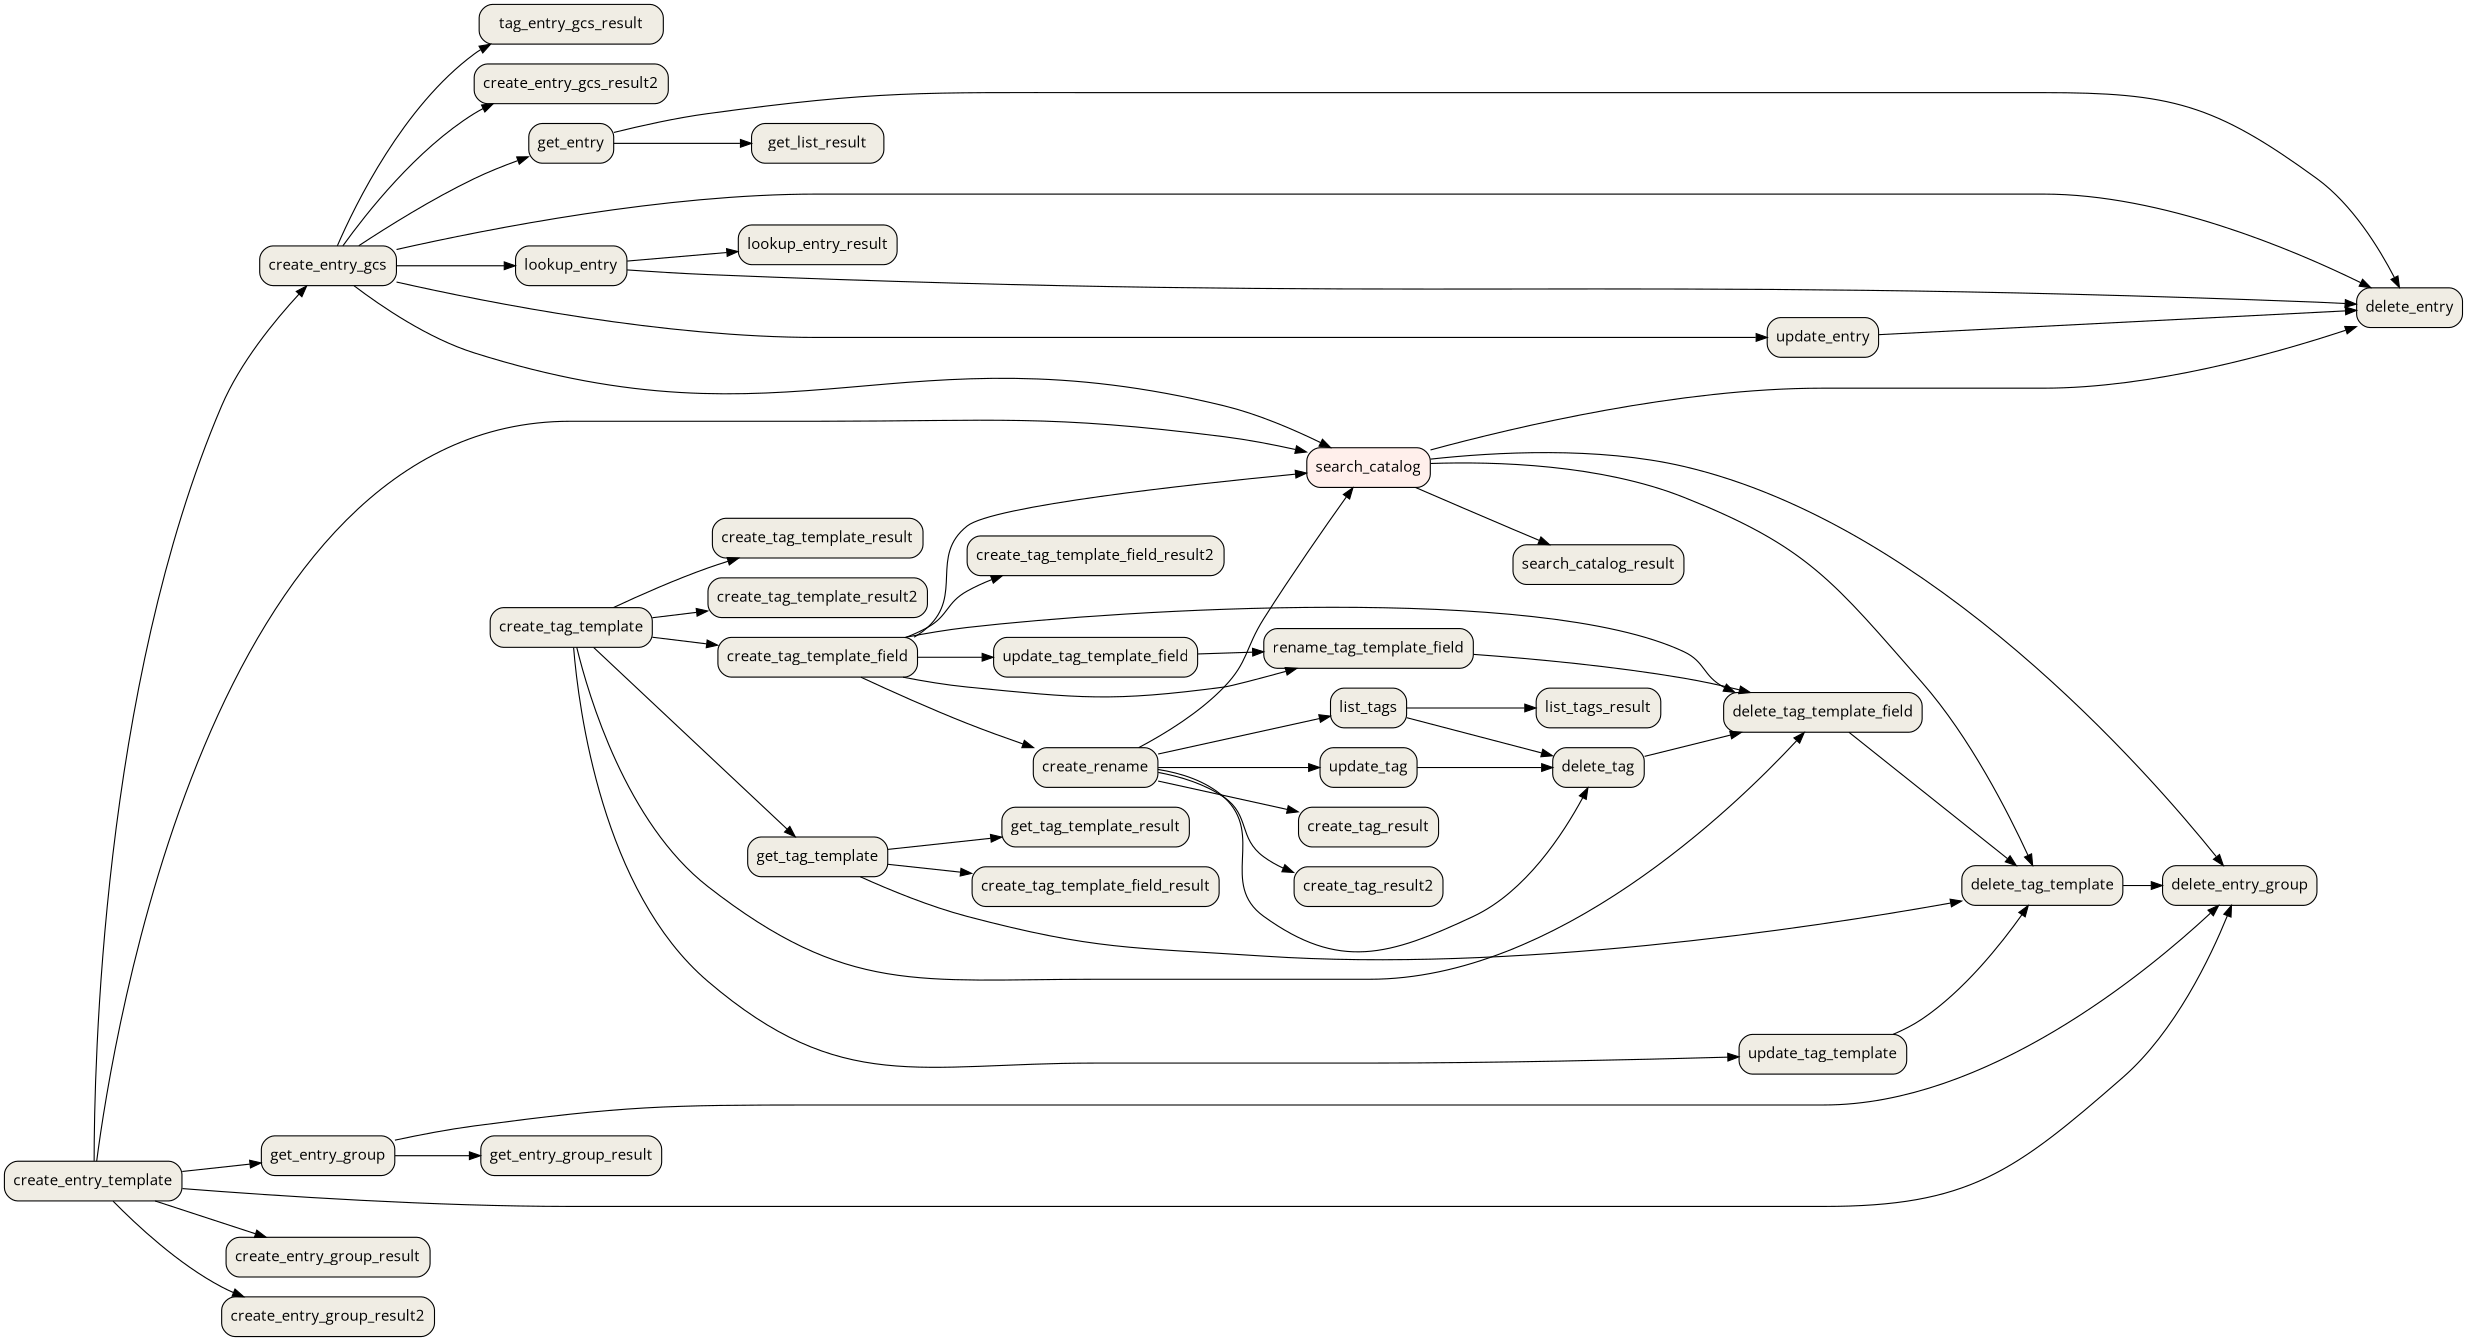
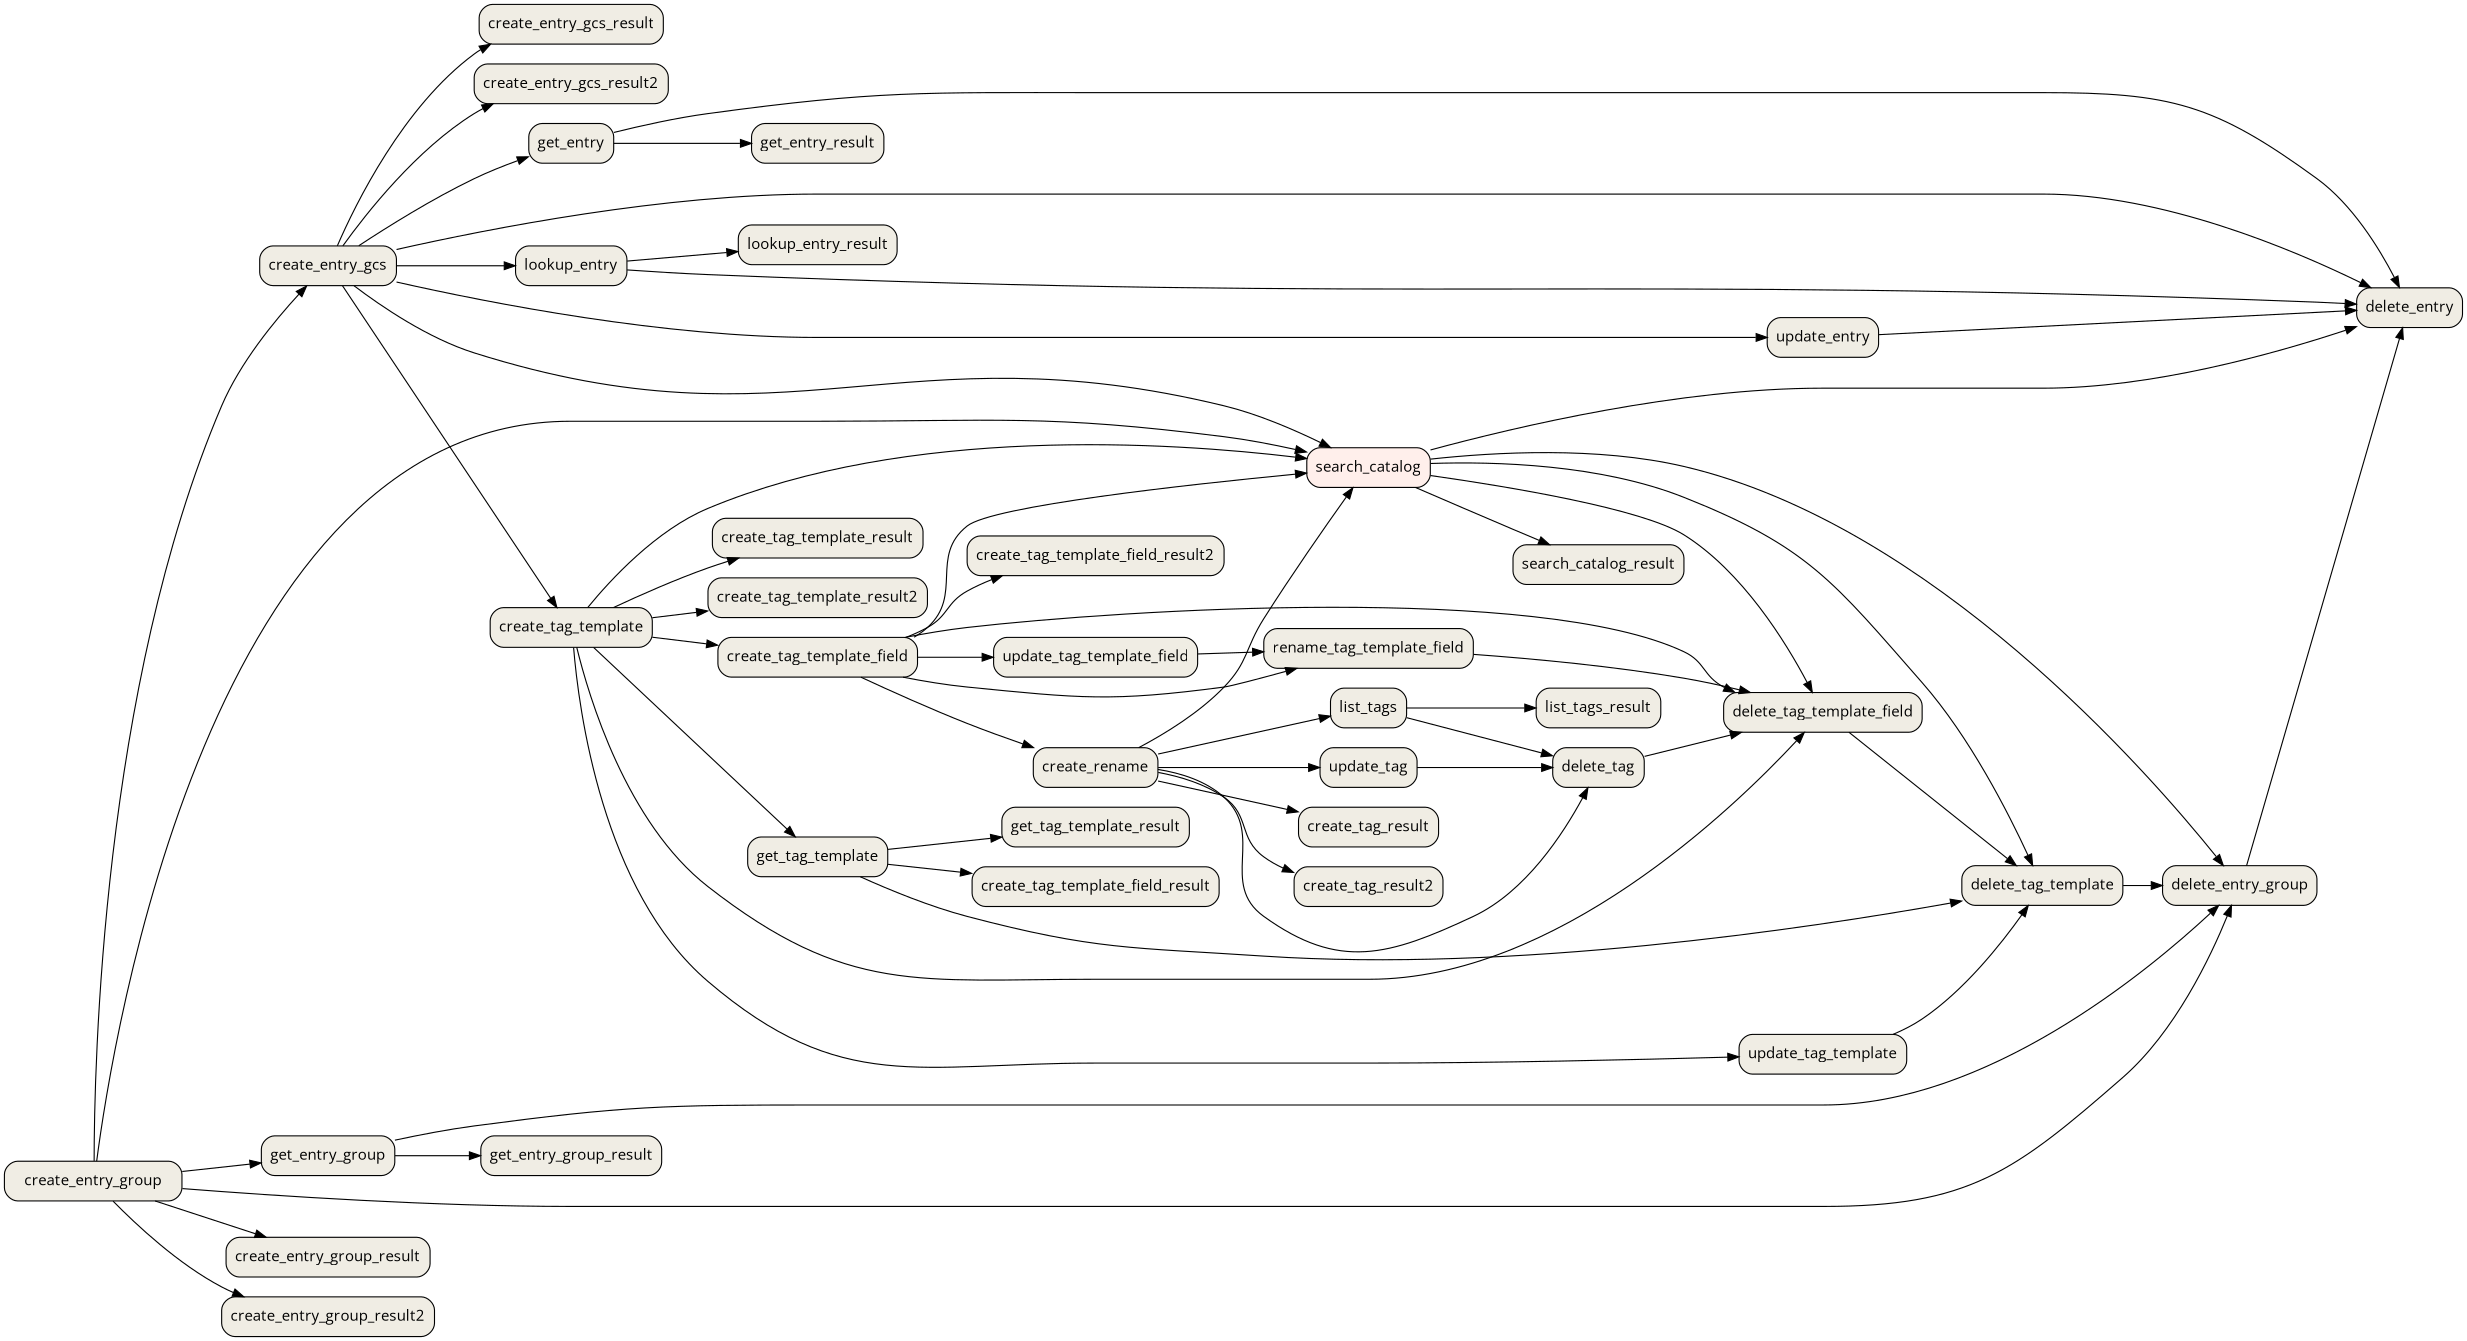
(571, 24) -> (571, 24)
(818, 143) -> (818, 143)
none -> (441, 434)
none -> (920, 456)
none -> (1653, 521)
none -> (2323, 602)
(93, 1181) -> (93, 1181)
